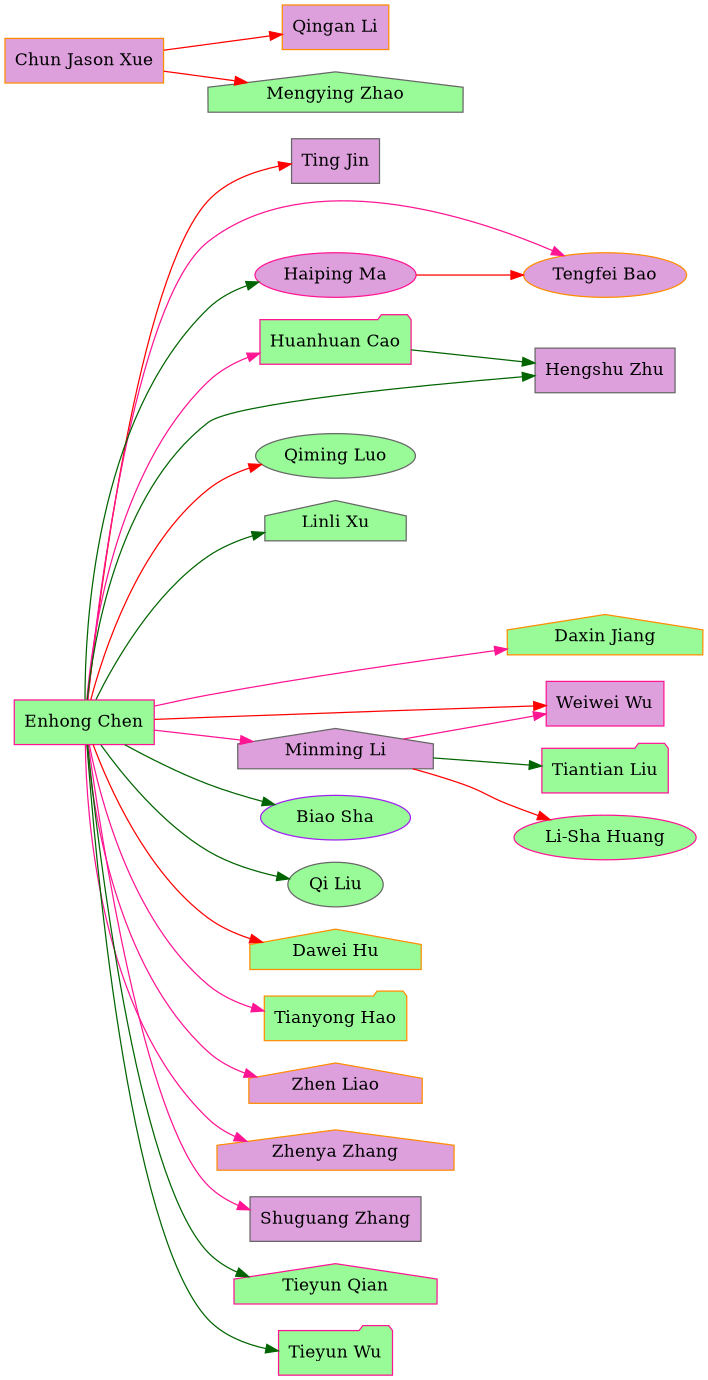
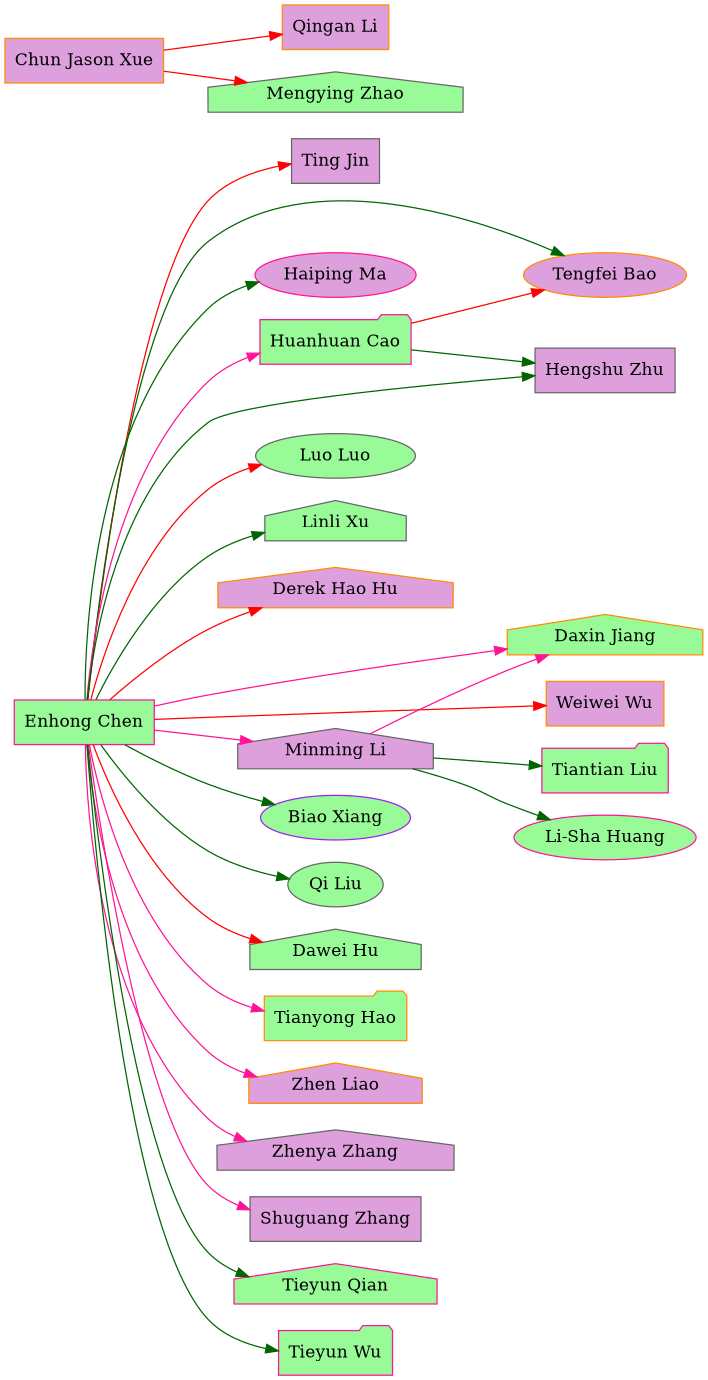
(463, 275) -> (472, 308)
(175, 291) -> (175, 291)
(336, 456) -> (336, 456)
none -> (336, 590)
(605, 704) -> (605, 704)
(468, 728) -> (452, 694)
(476, 790) -> (476, 790)
(336, 818) -> (336, 818)
(336, 951) -> (336, 951)
(336, 1152) -> (336, 1152)
